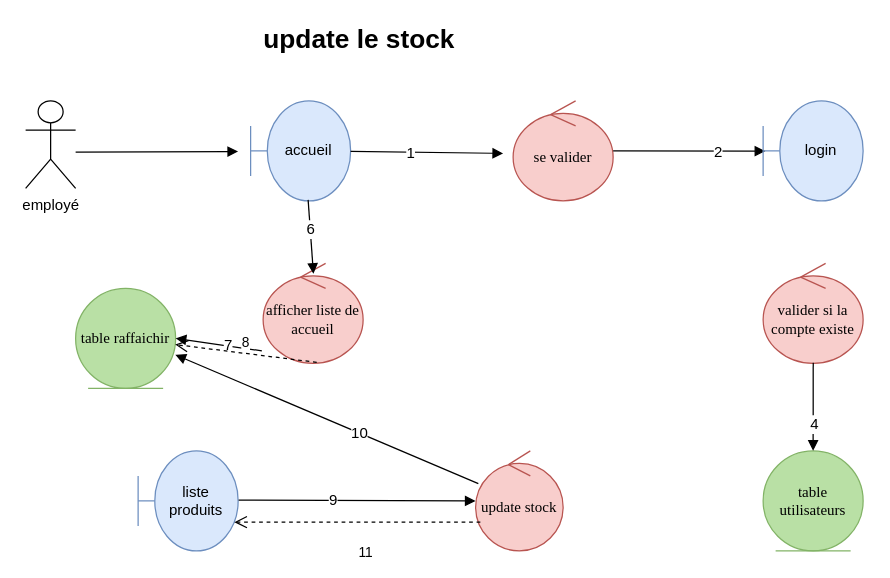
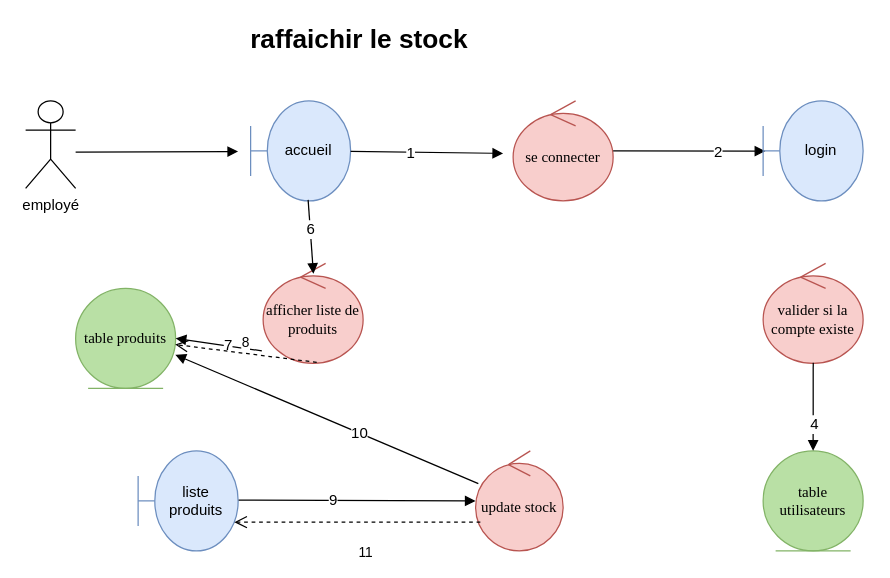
(363, 38) -> (363, 38)
(563, 157) -> (563, 157)
(313, 319) -> (313, 319)
(126, 338) -> (126, 338)
